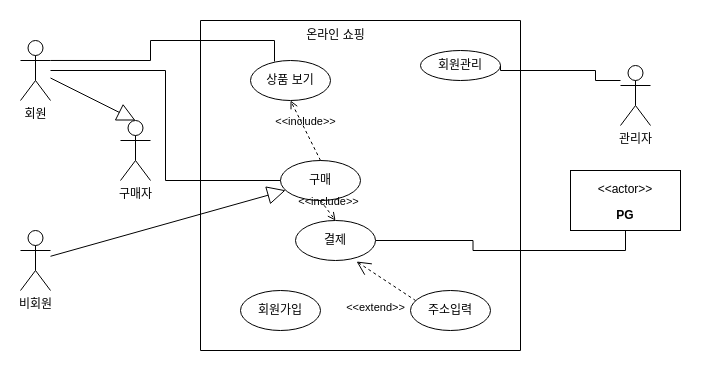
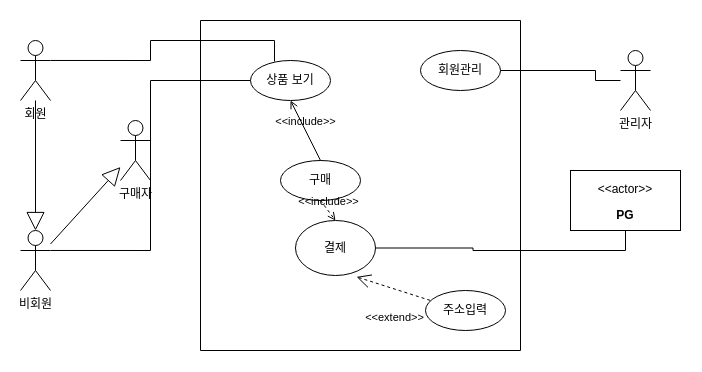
(336, 36) -> none
(461, 66) -> (461, 71)
(85, 95) -> (36, 156)
(636, 96) -> (636, 81)
(166, 126) -> none
(306, 132) -> (306, 132)
none -> (151, 154)
(173, 222) -> (79, 213)
(336, 241) -> (336, 248)
(281, 311) -> none
(451, 311) -> (466, 311)
